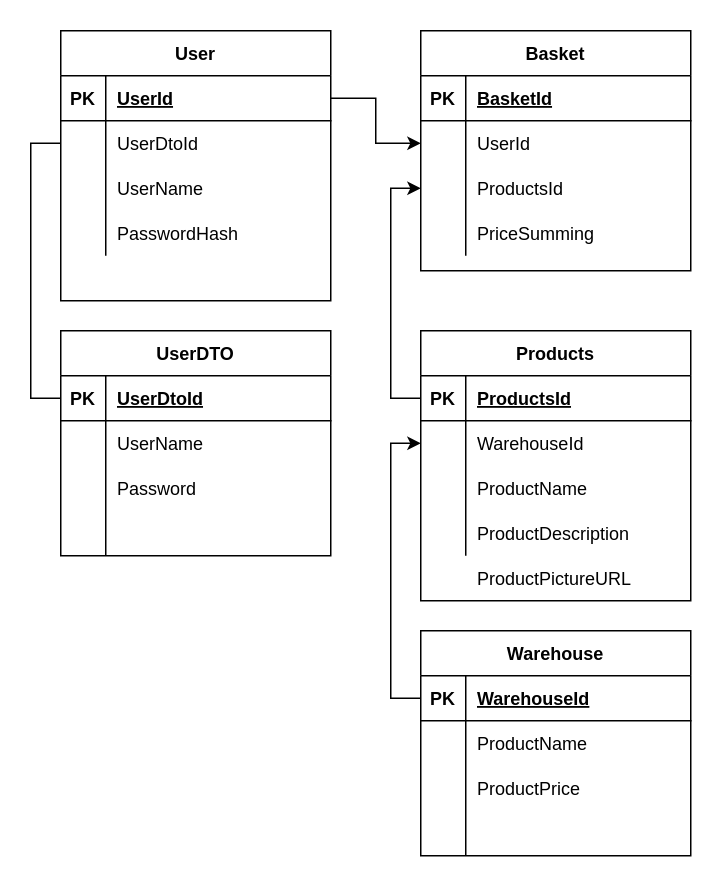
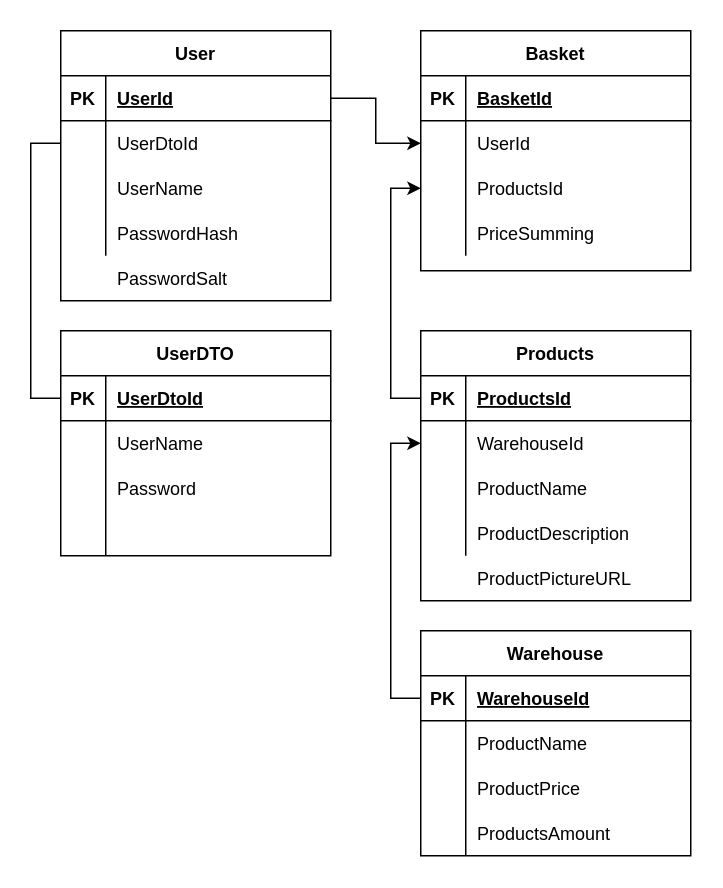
none -> (218, 278)
none -> (578, 833)
